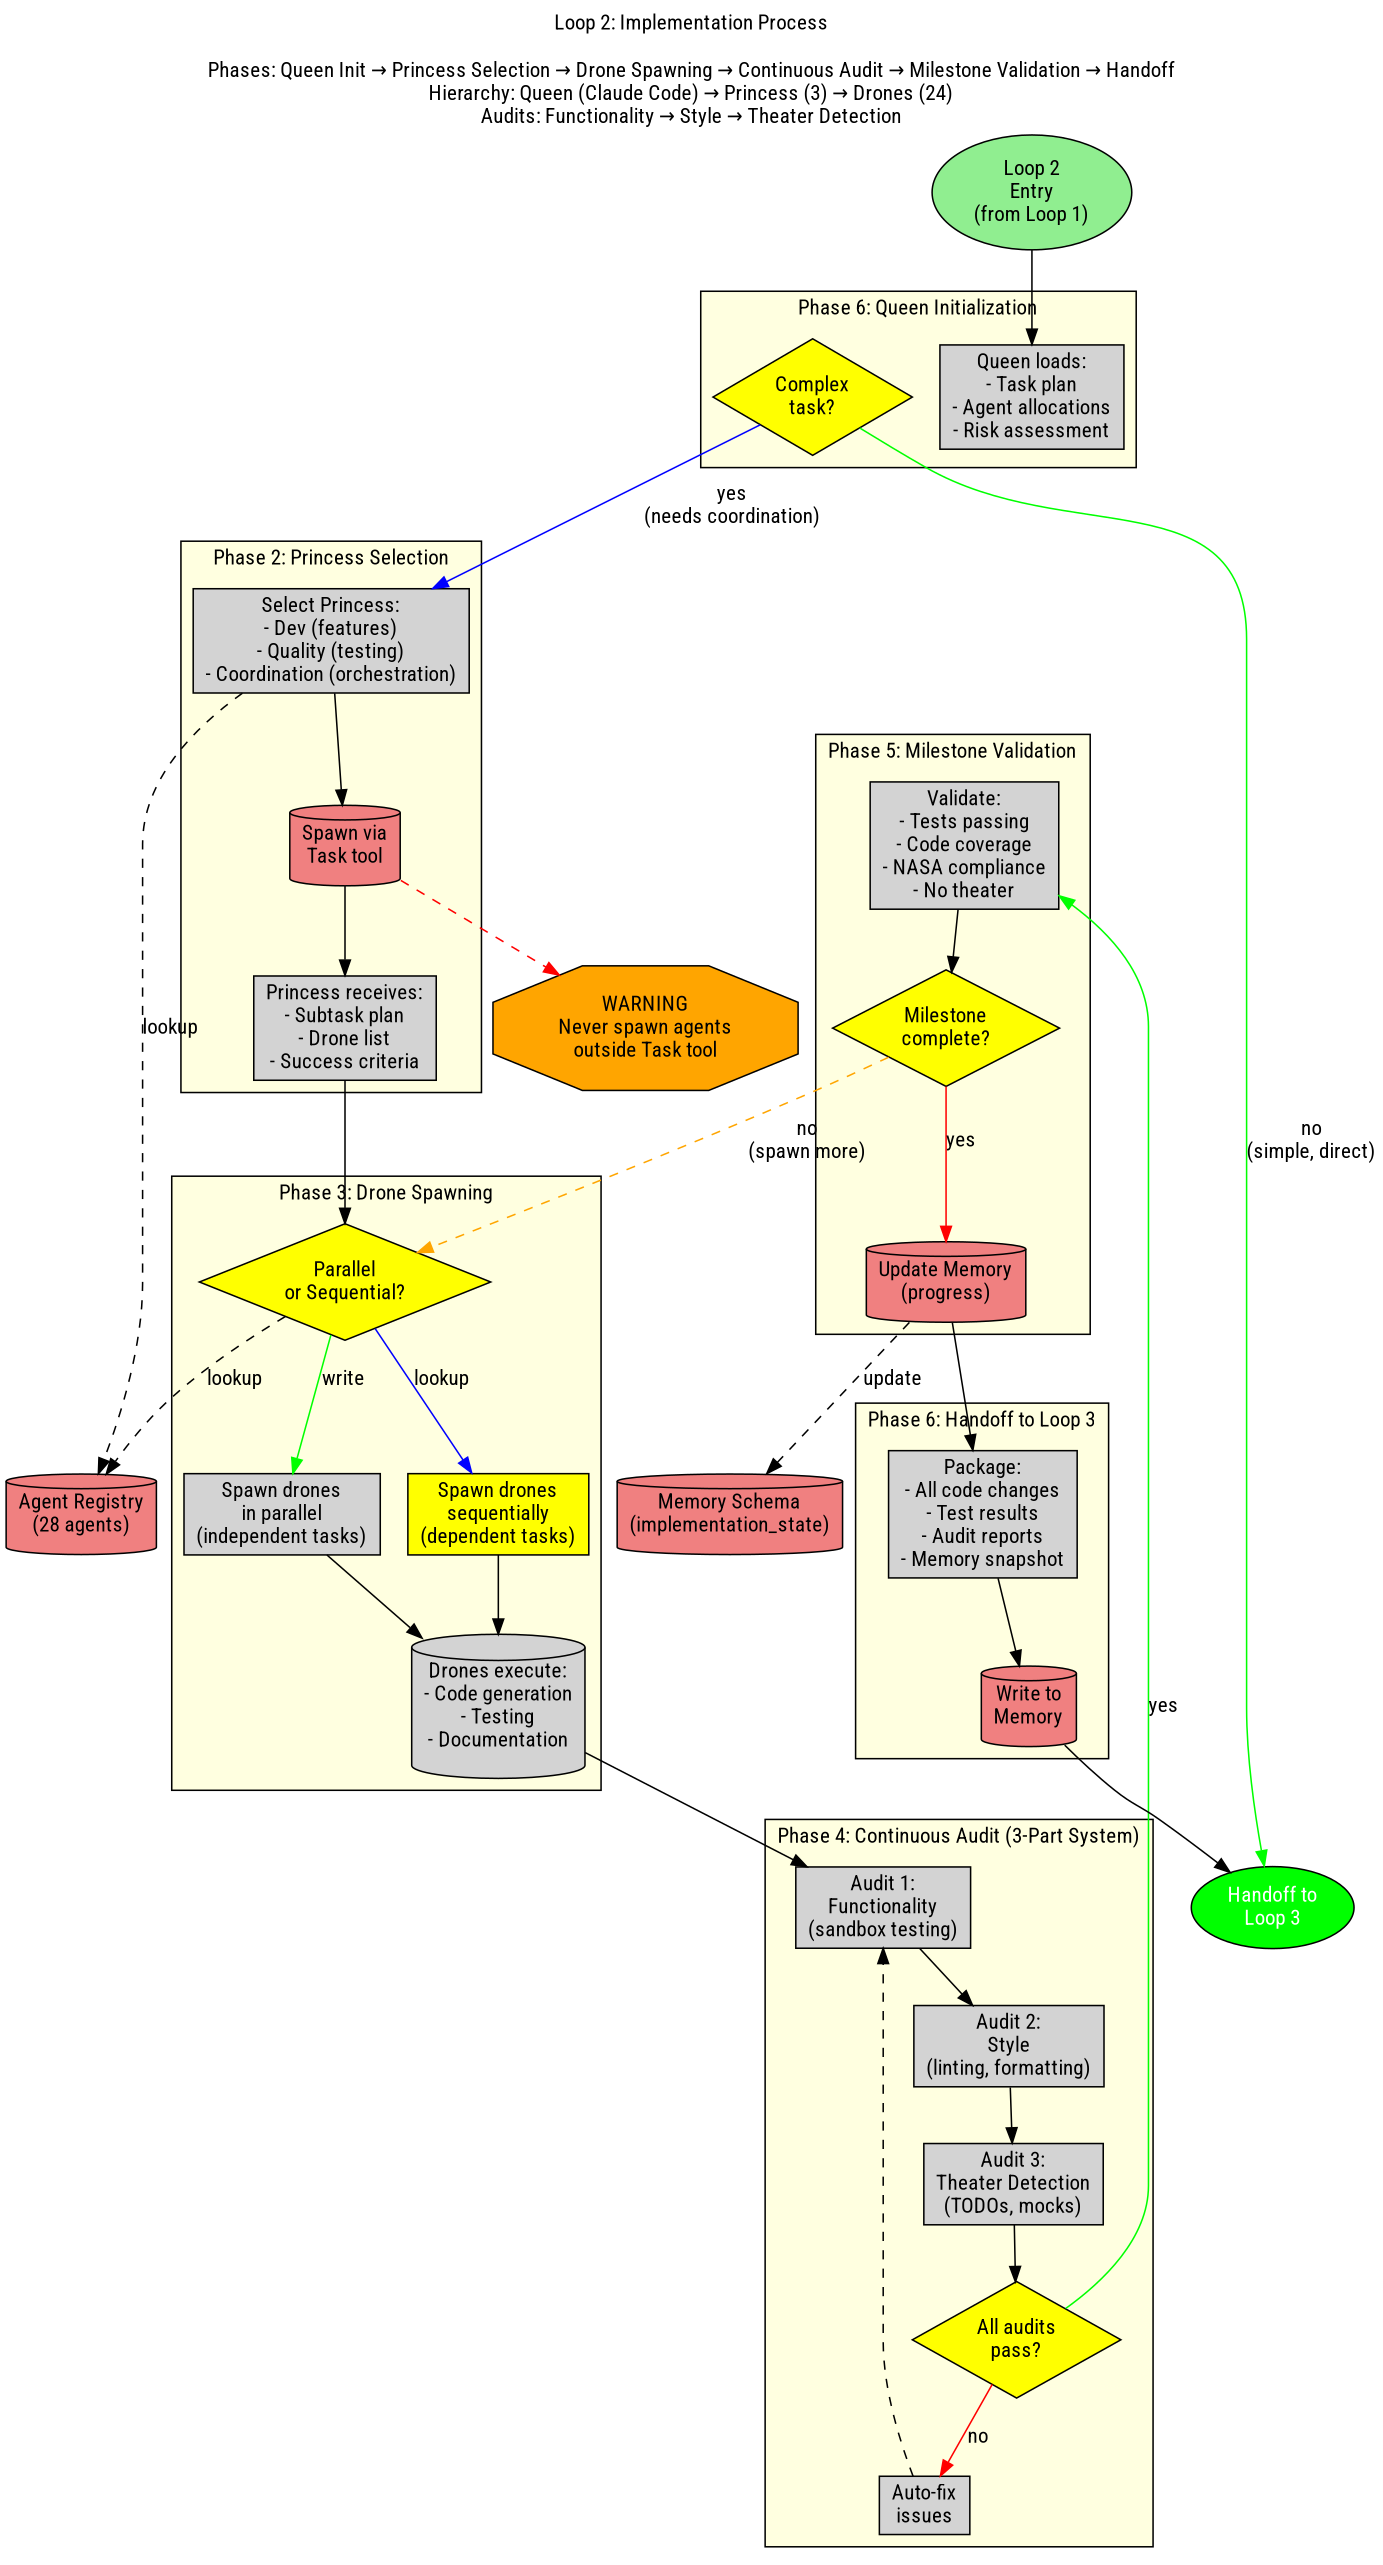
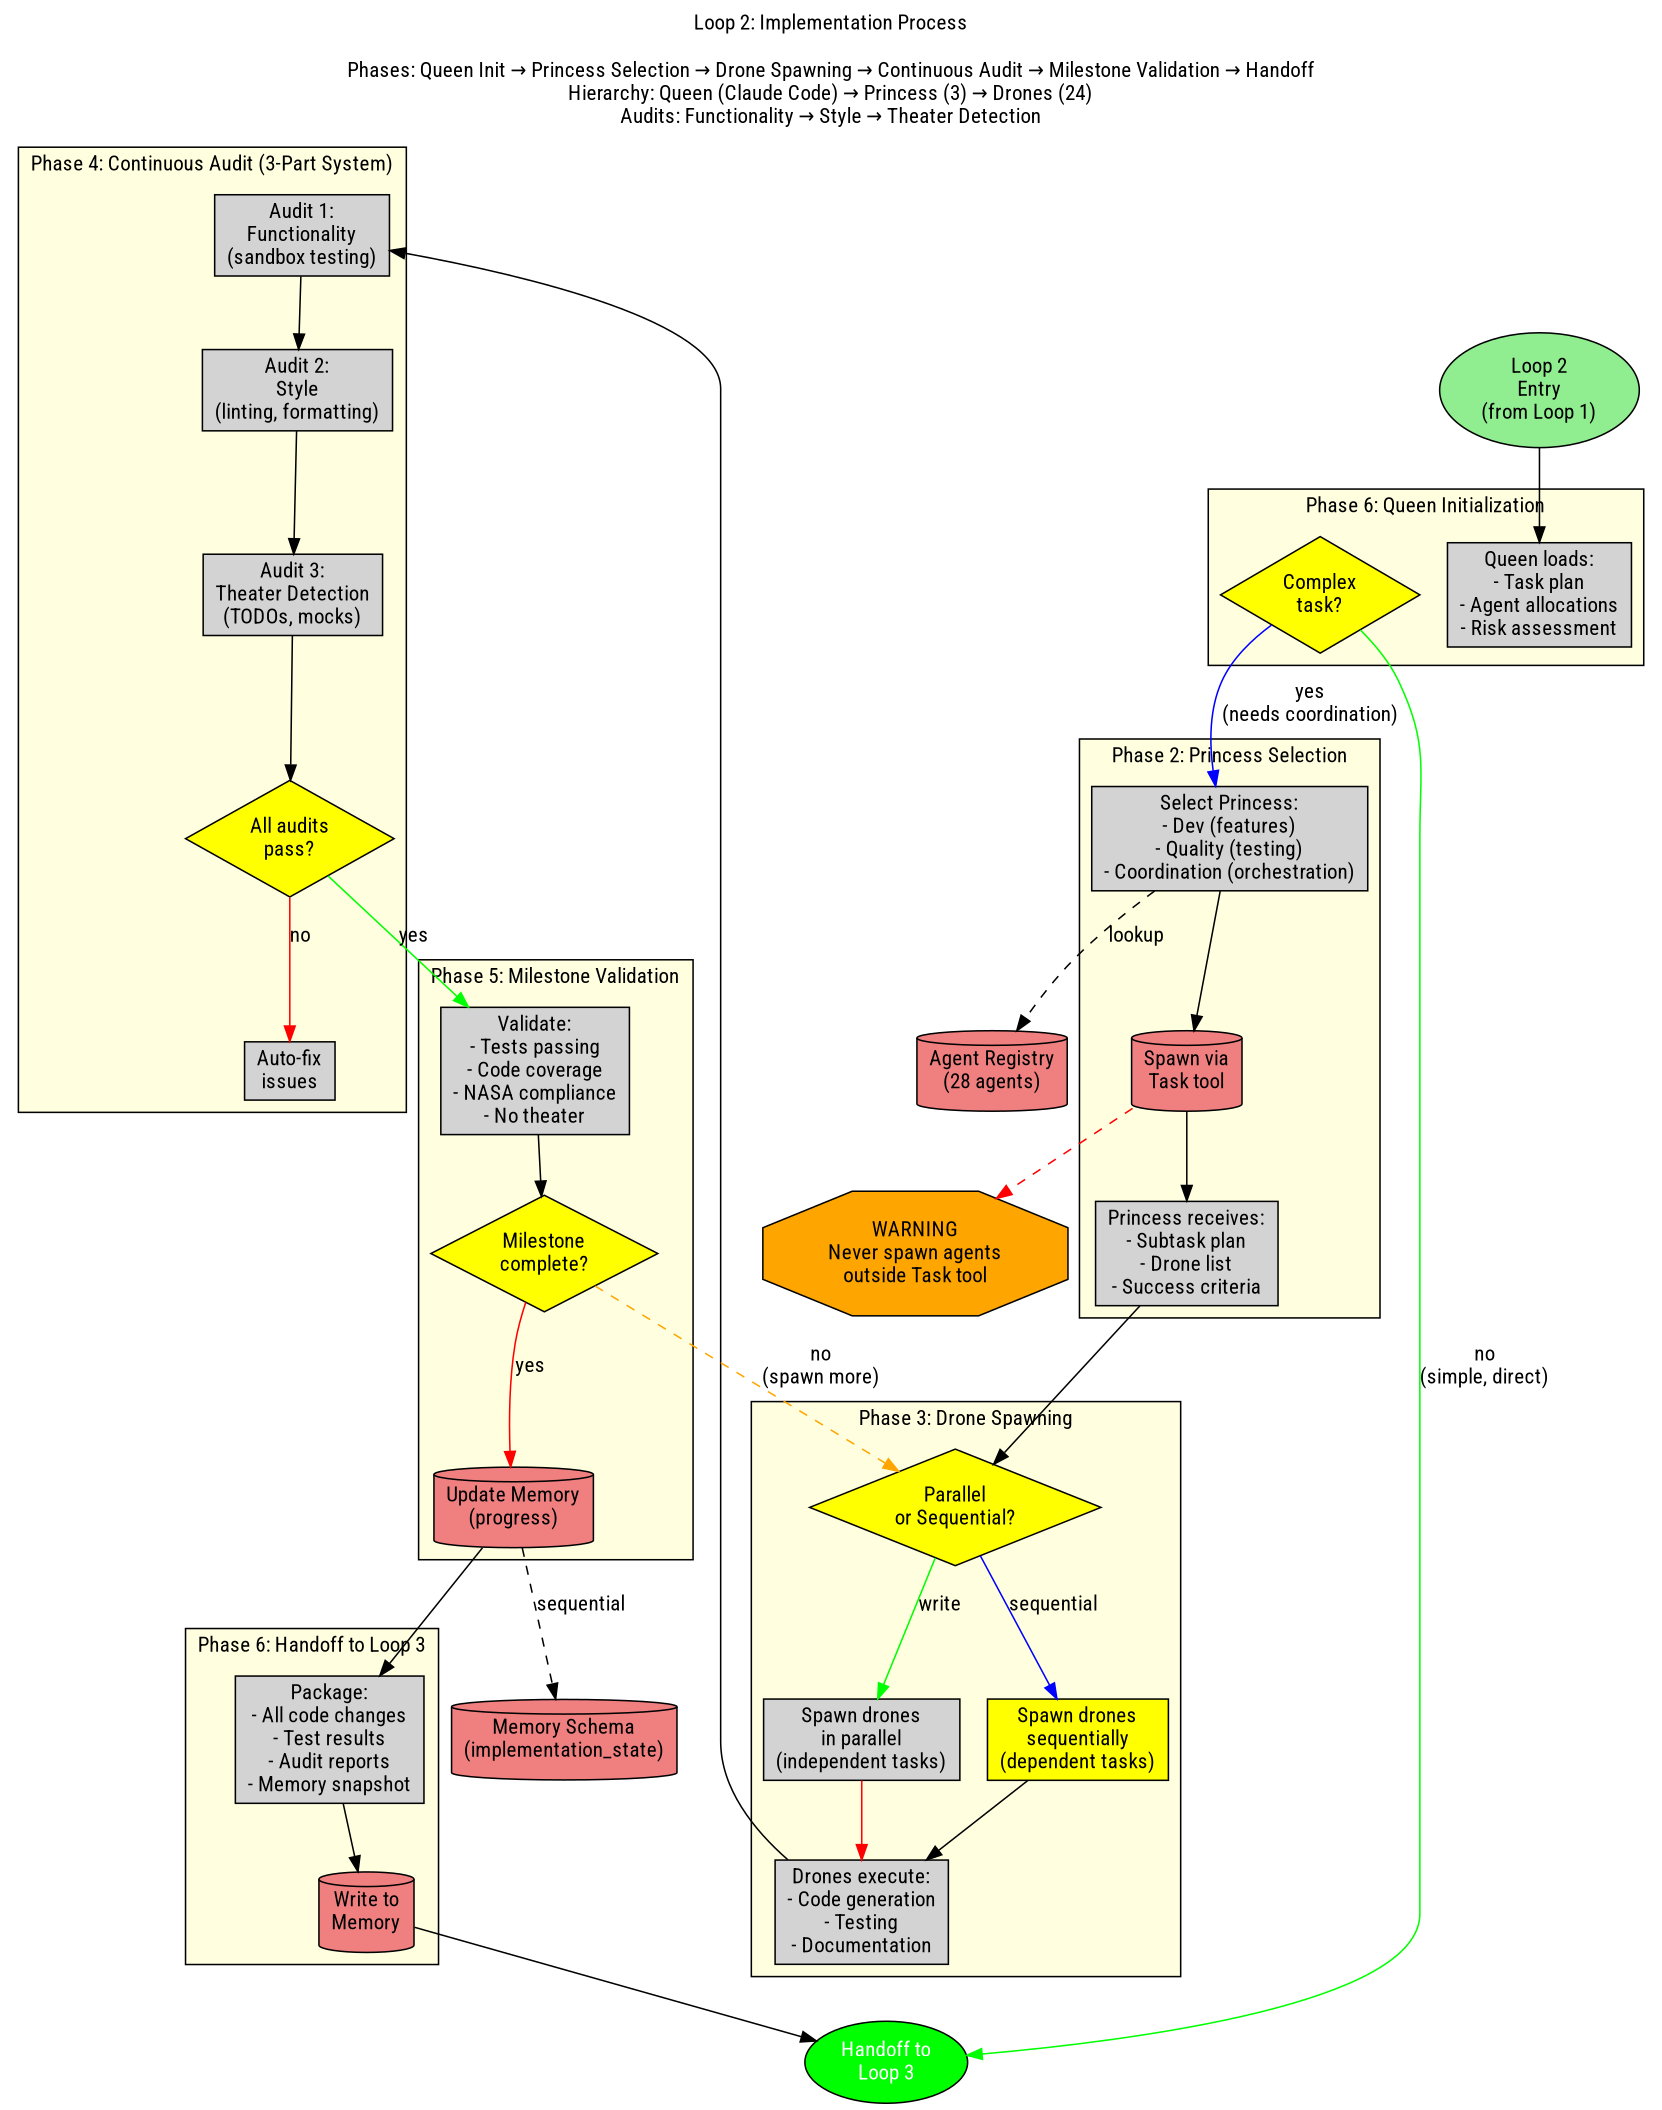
(442, 1379) -> (1053, 1605)
(893, 1379) -> (581, 1605)
(193, 1380) -> none
(368, 1591) -> (862, 1813)
(498, 1706) -> (862, 1912)
(883, 2222) -> none
